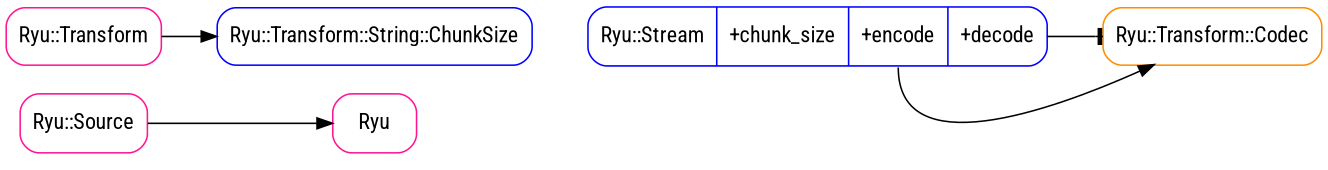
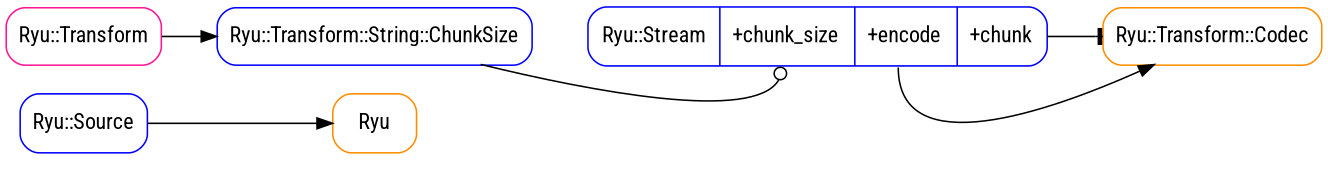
(998, 36) -> (1001, 36)
none -> (631, 94)
(84, 123) -> (84, 123)
(375, 123) -> (375, 123)
